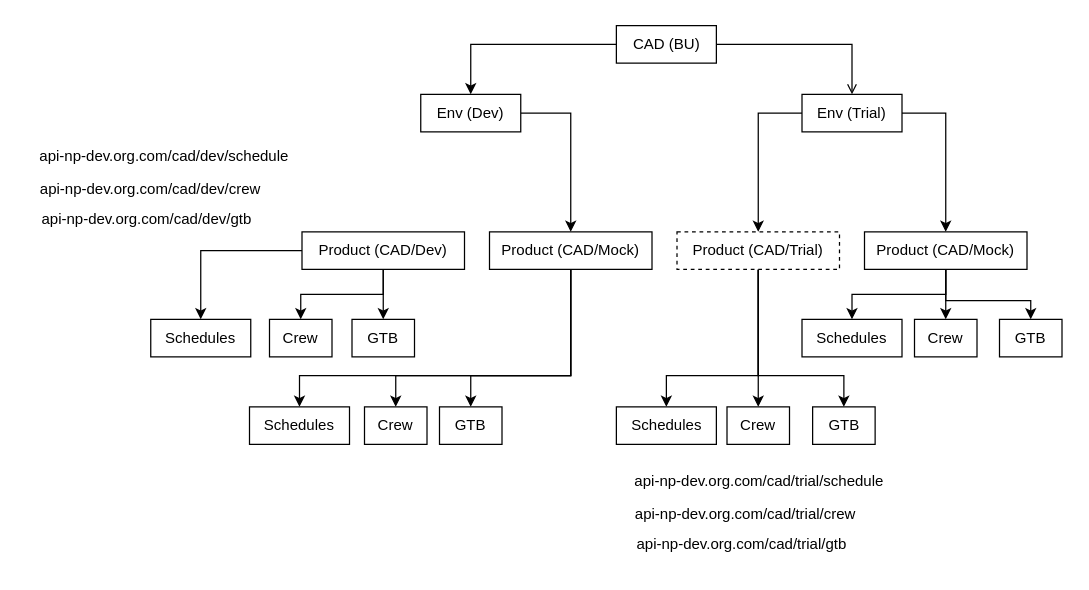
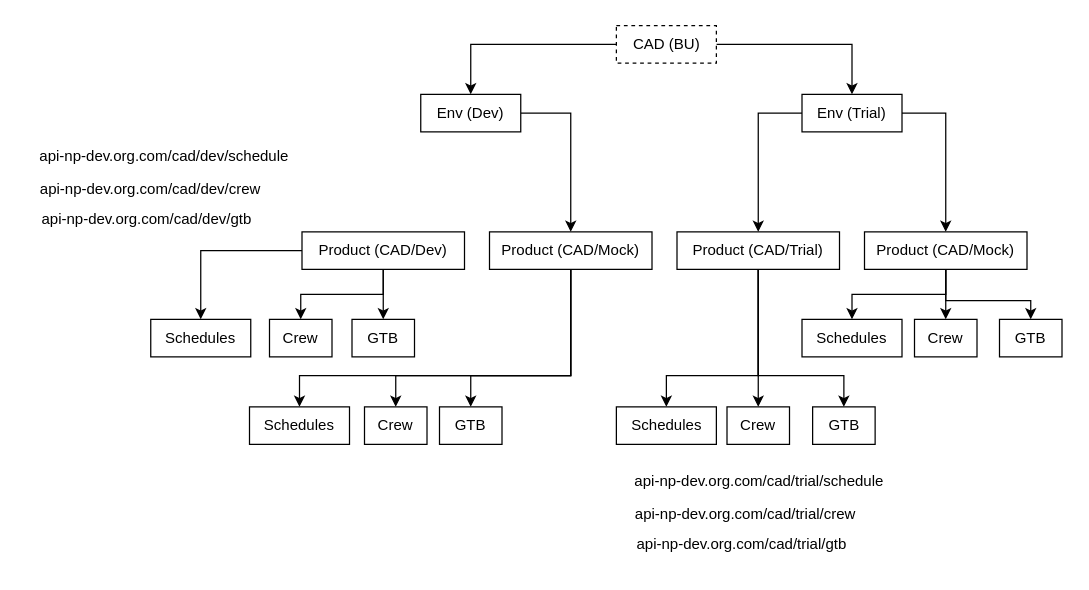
(666, 44) -> (666, 44)
(852, 86) -> (852, 84)
(758, 251) -> (758, 251)
